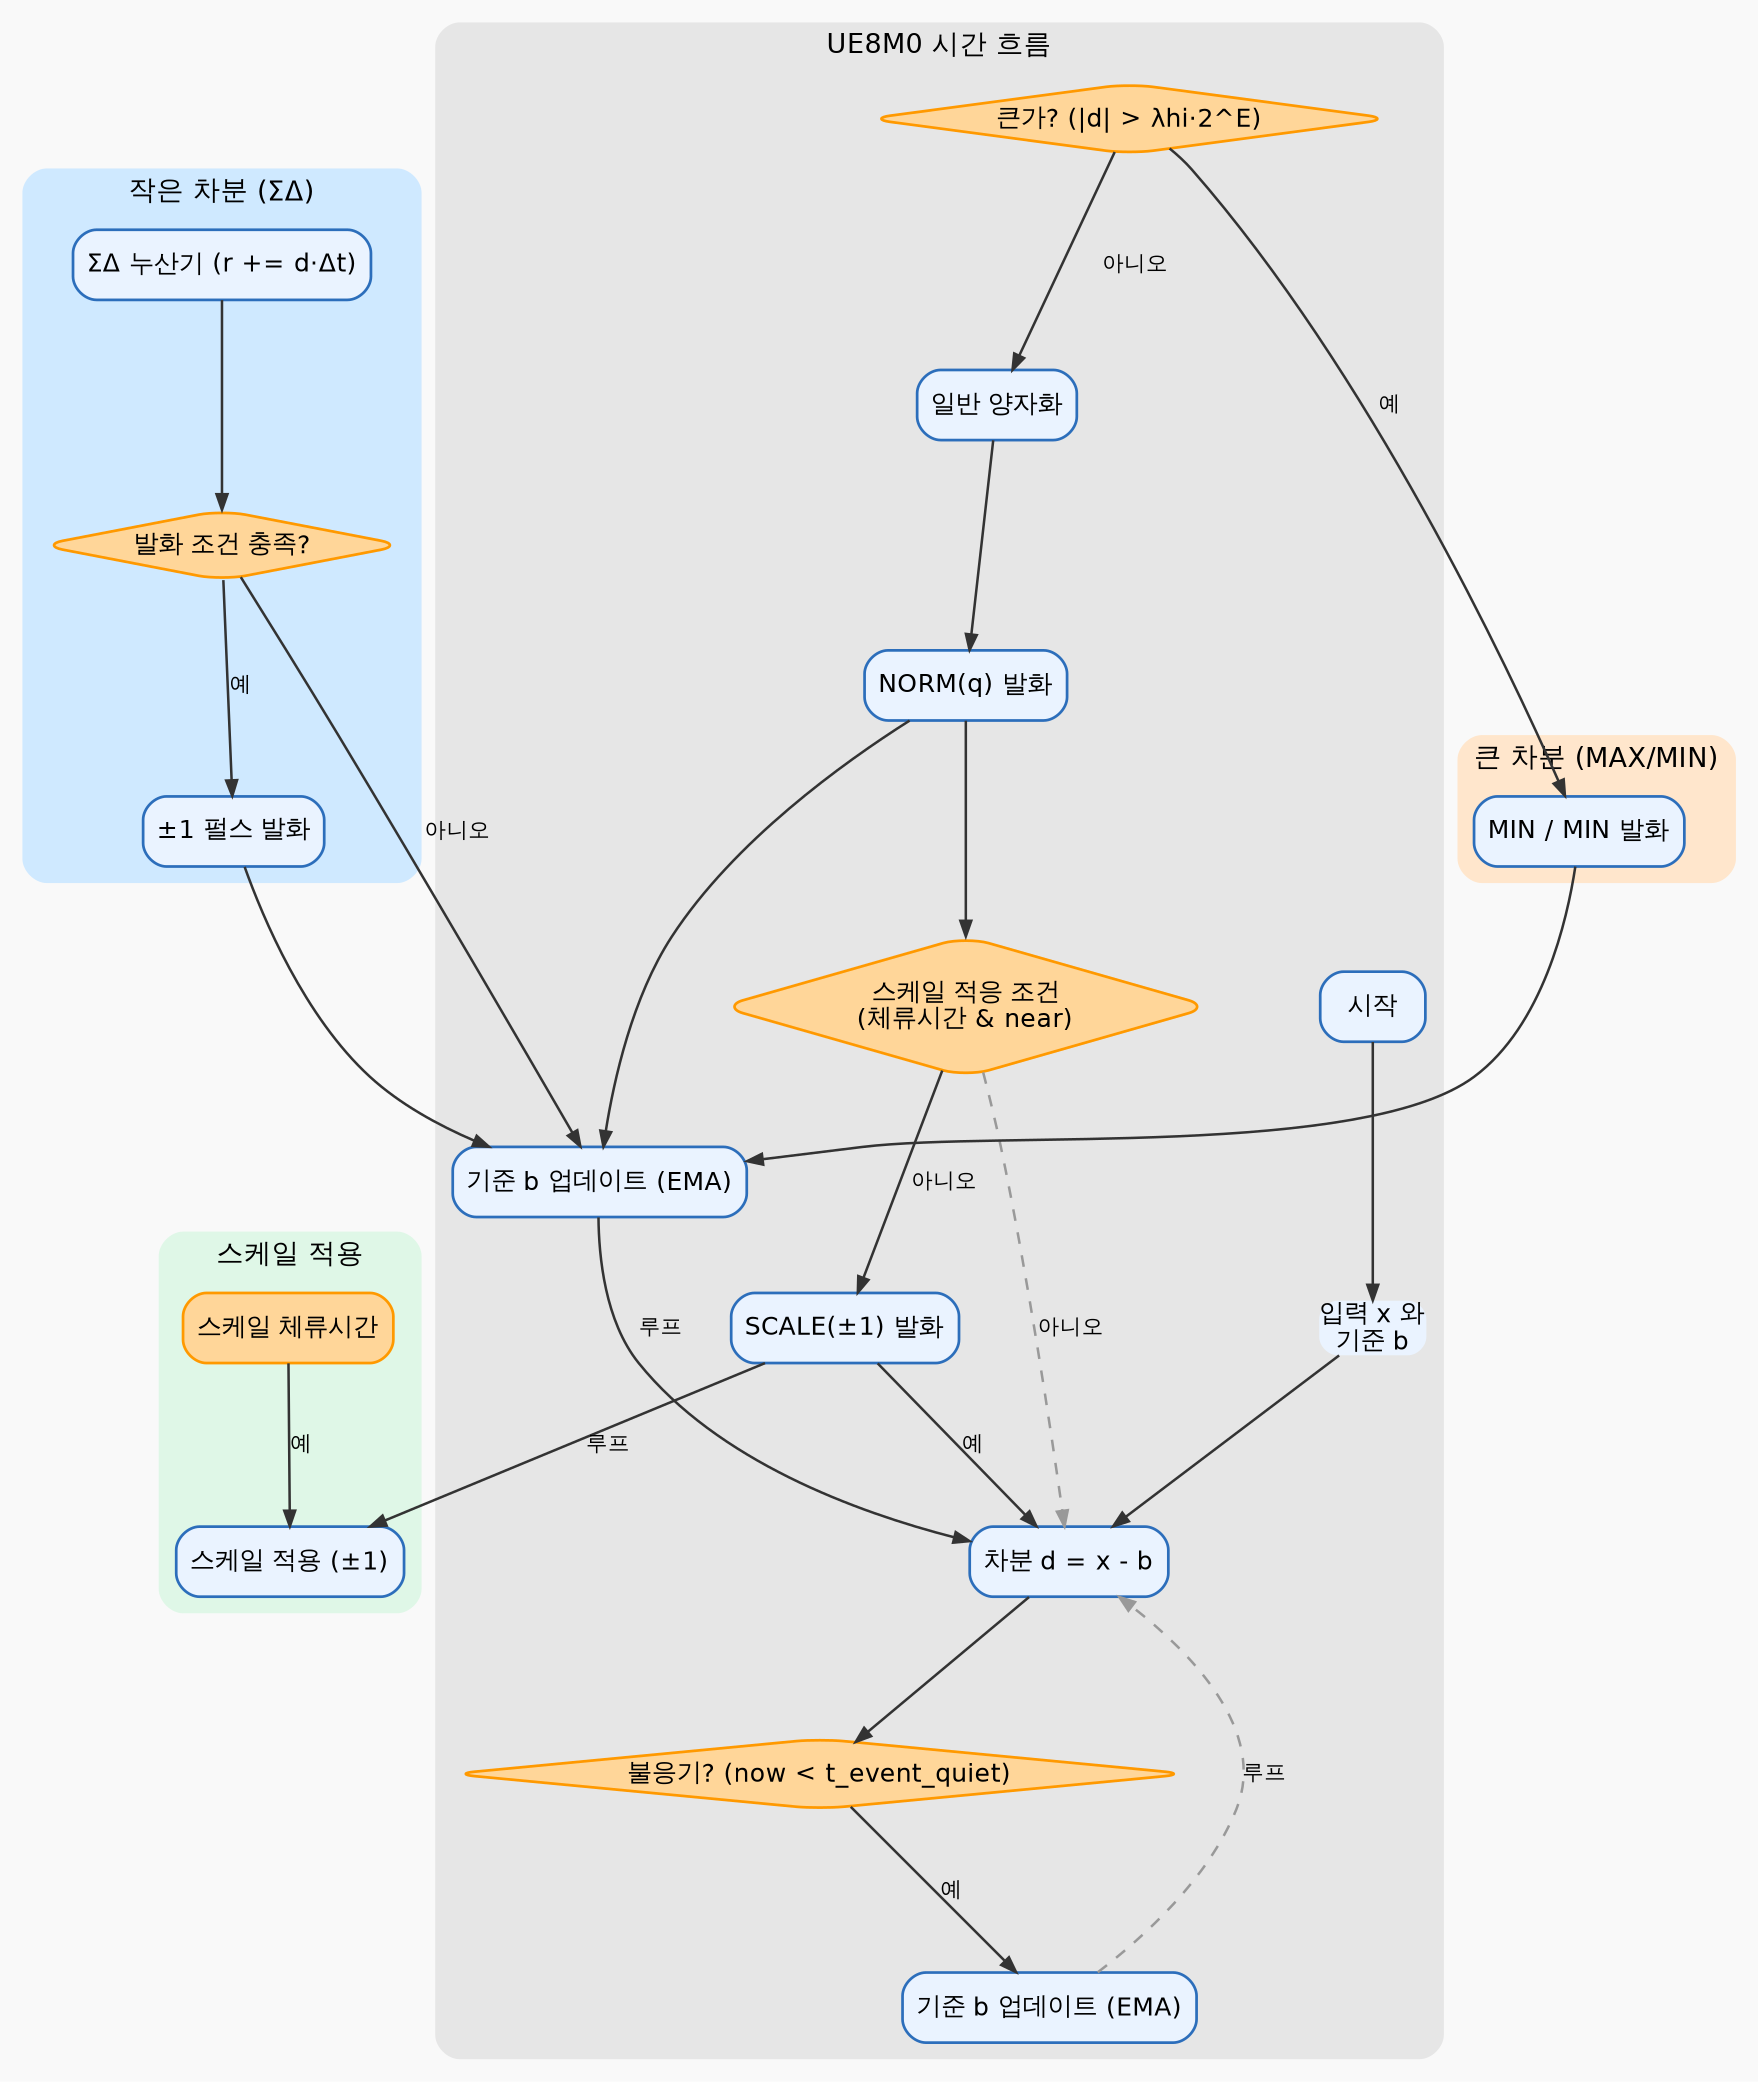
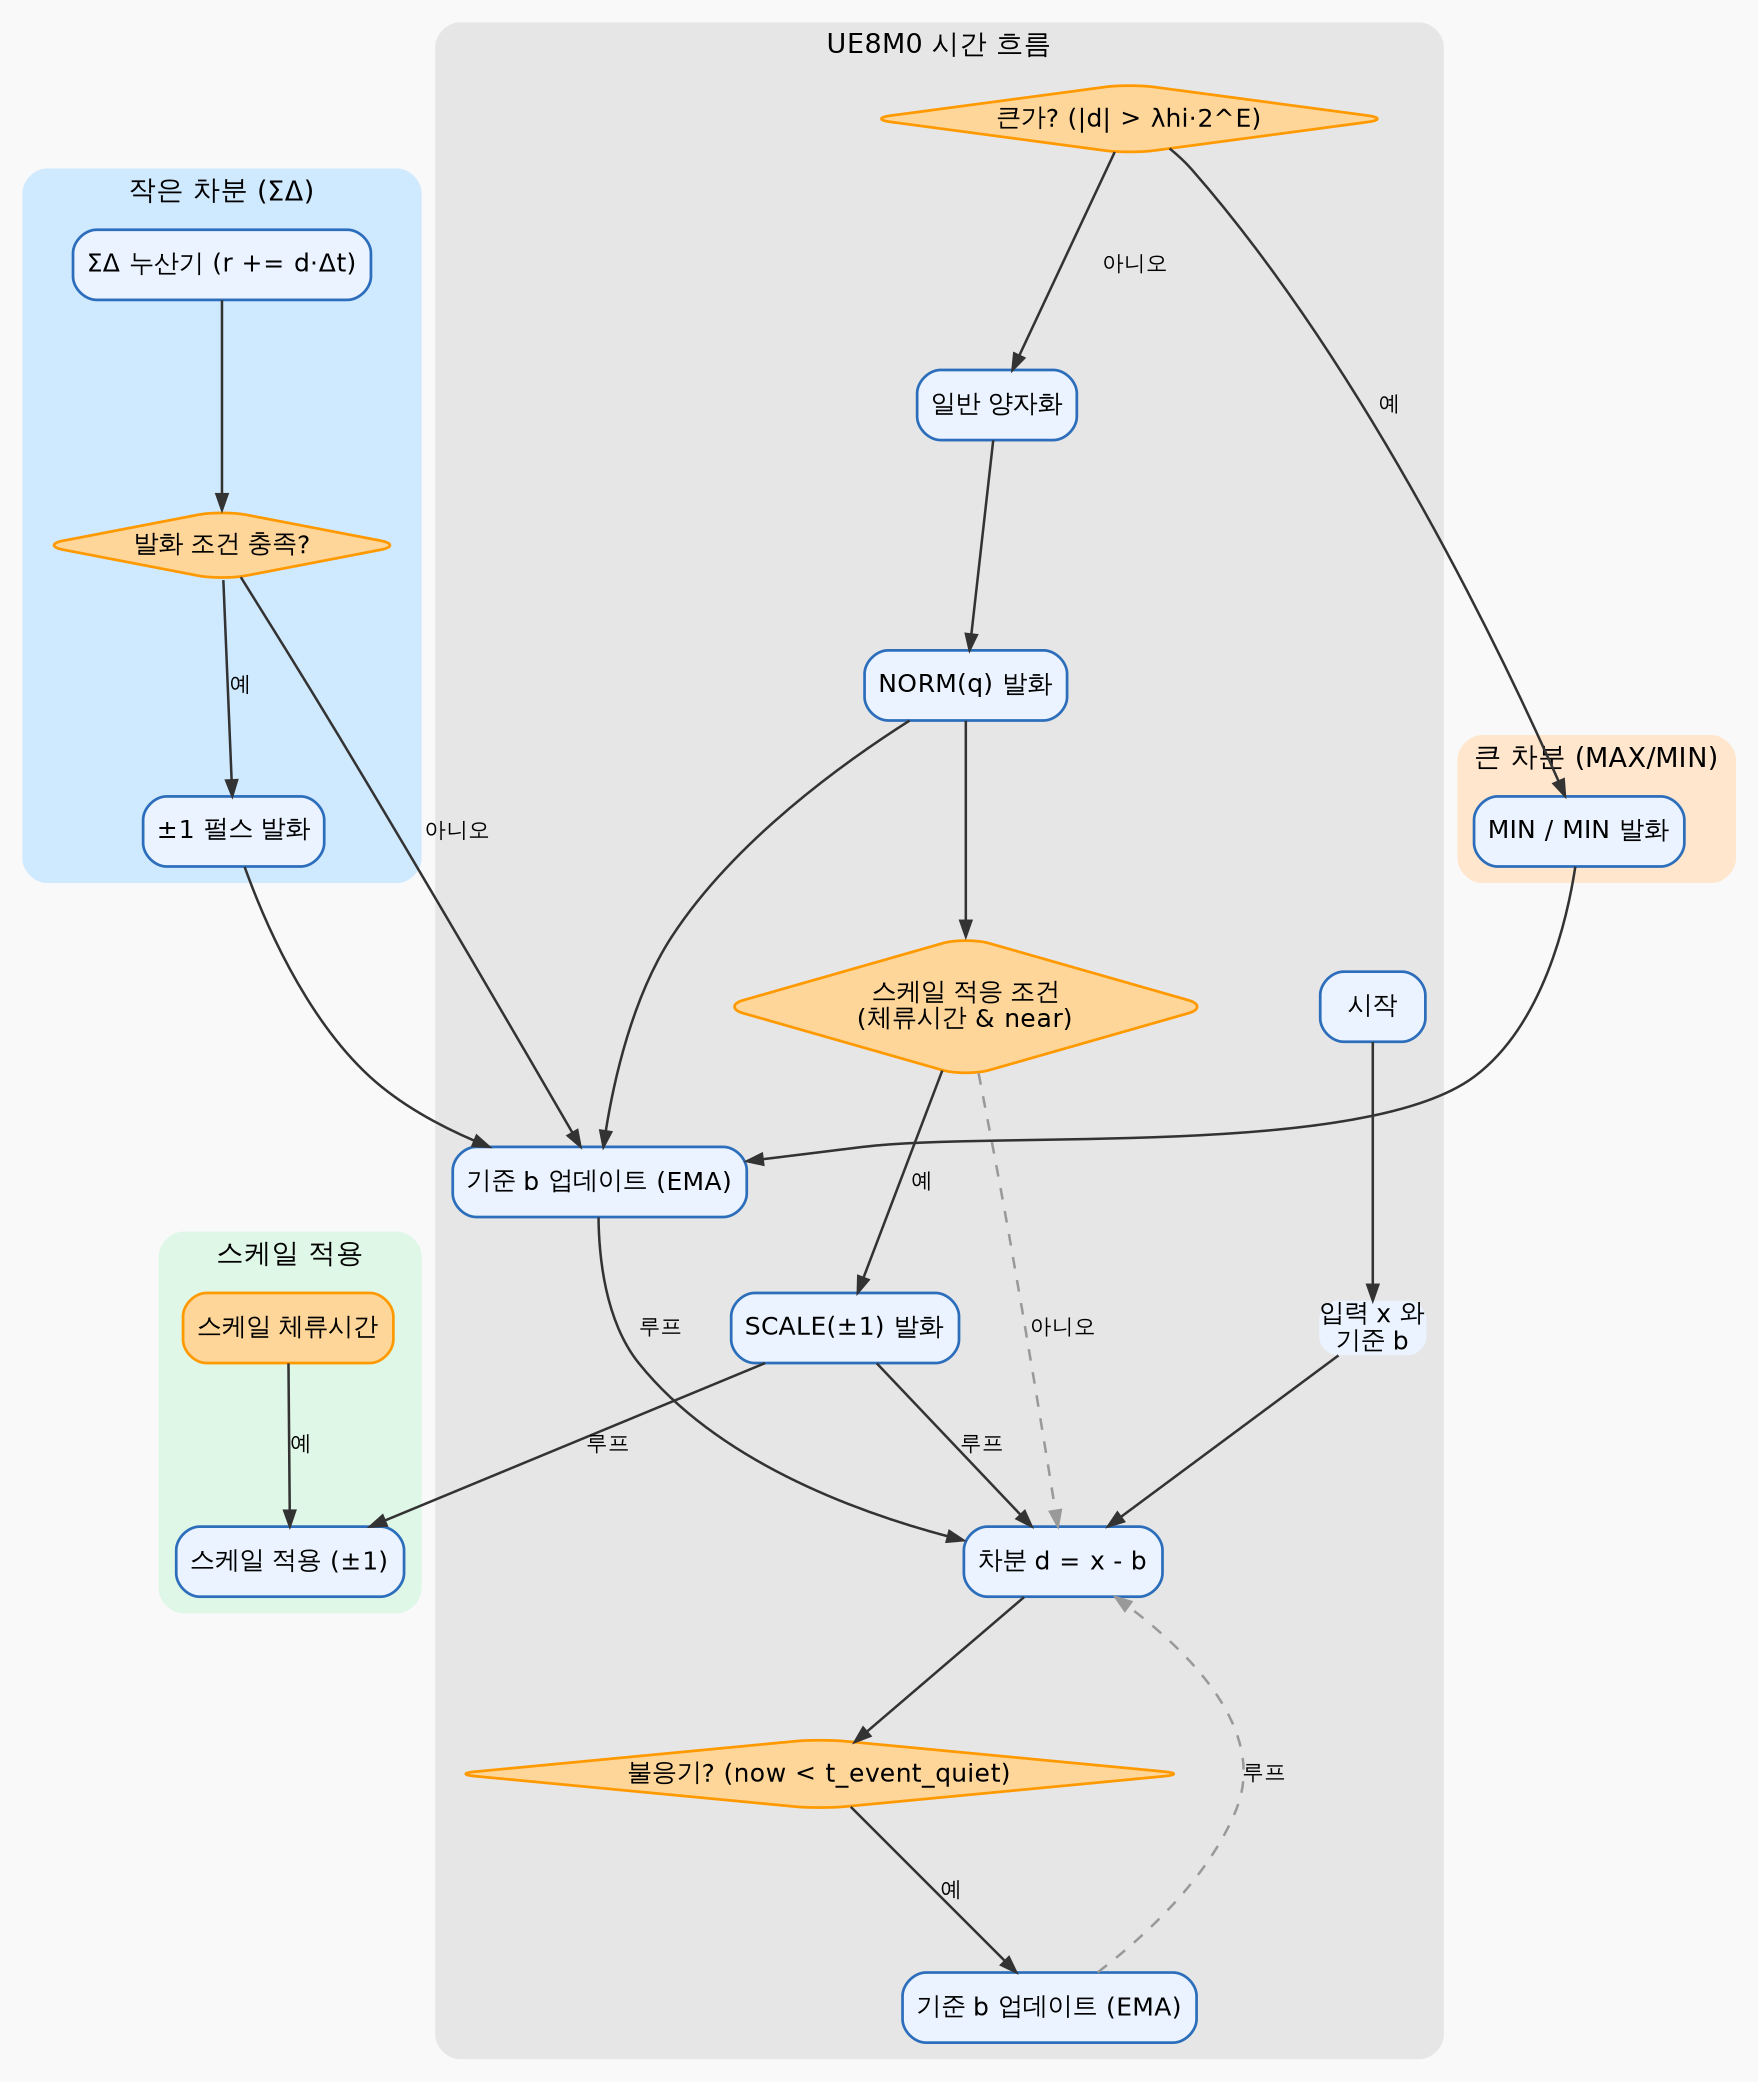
(944, 1182) -> (923, 1182)
(974, 1445) -> (982, 1445)
